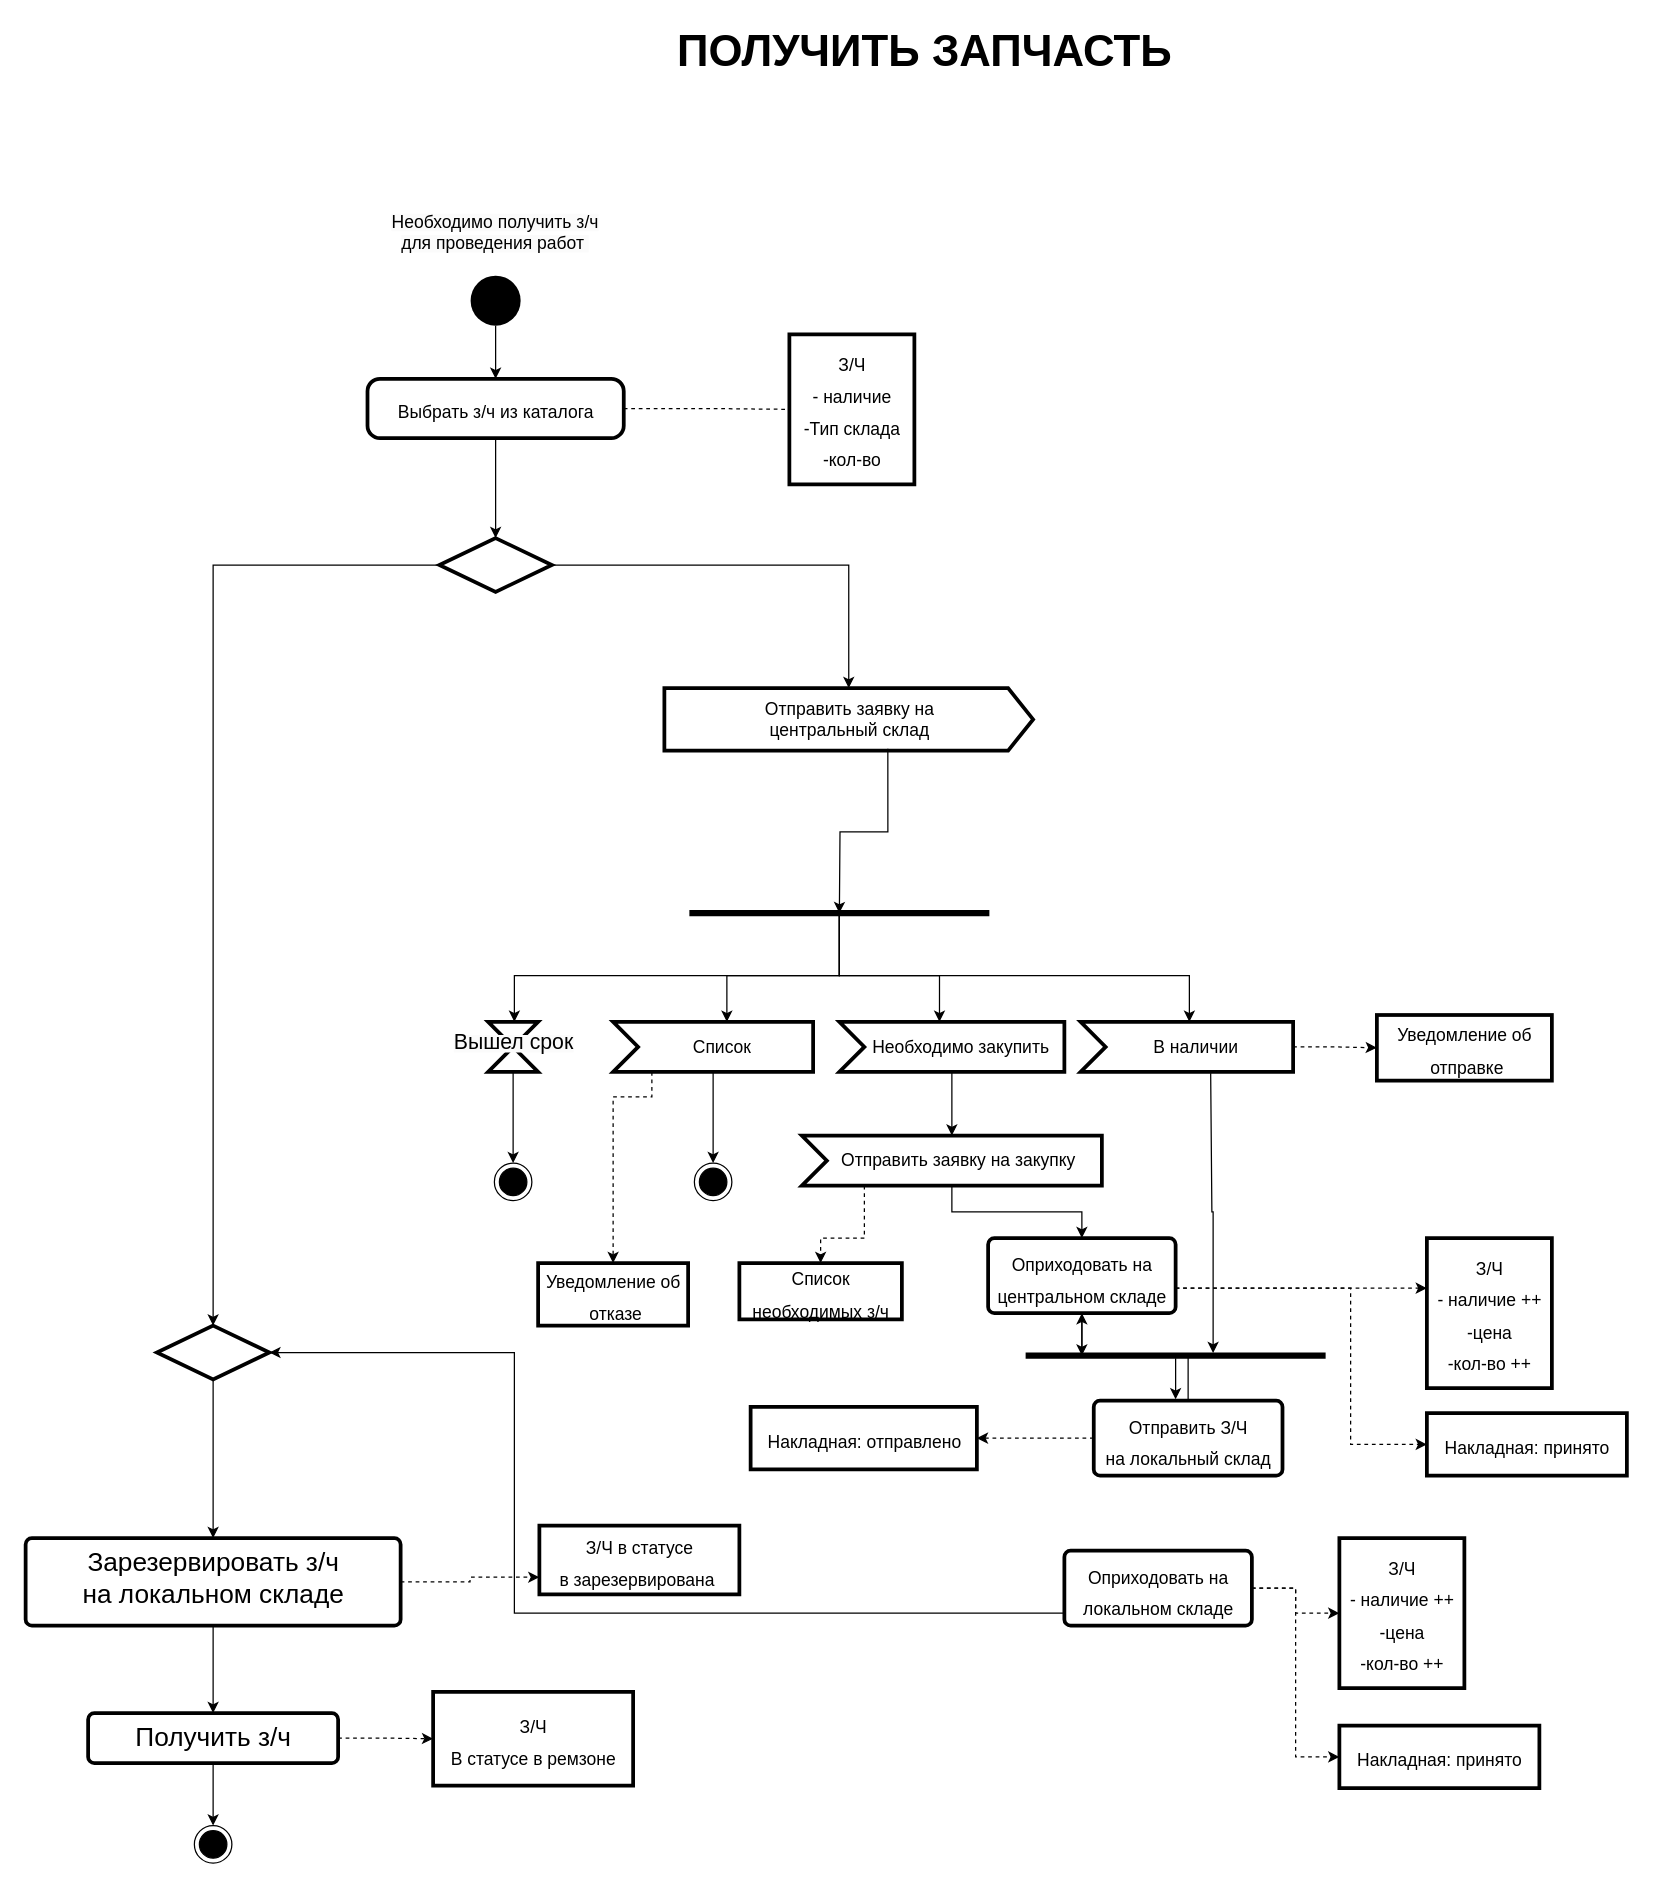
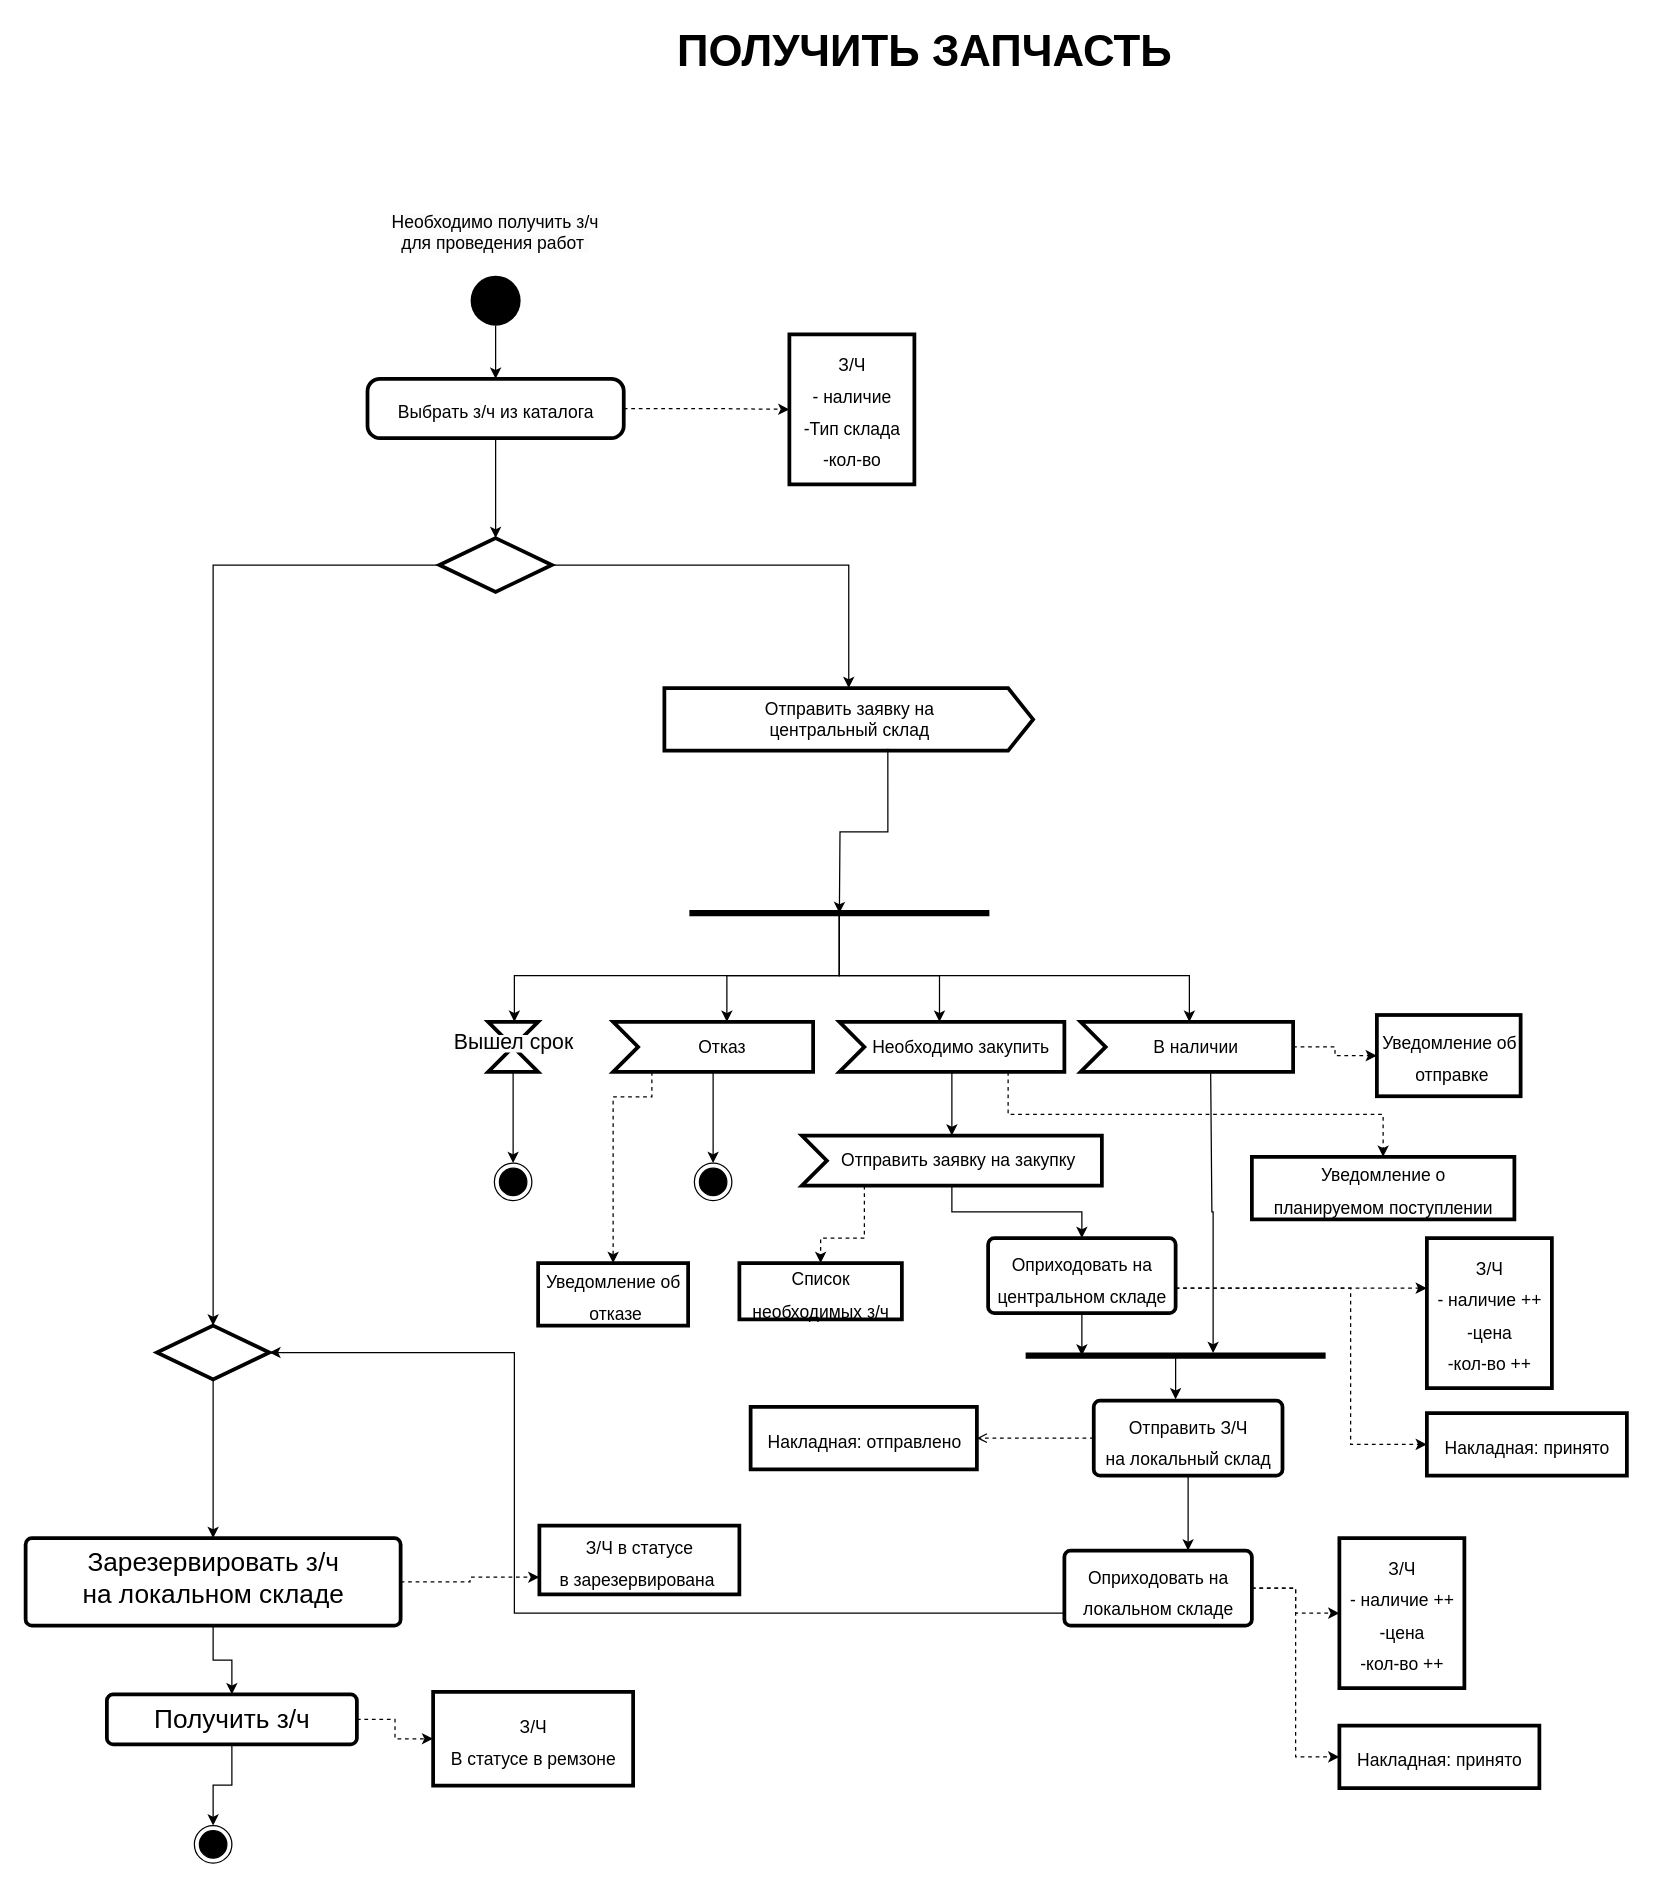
(783, 409) -> (779, 409)
(723, 1047) -> (723, 1047)
(1464, 1048) -> (1449, 1056)
none -> (1191, 1114)
none -> (1383, 1188)
(1188, 1379) -> (1188, 1509)
(987, 1438) -> (984, 1438)
(213, 1738) -> (232, 1719)
